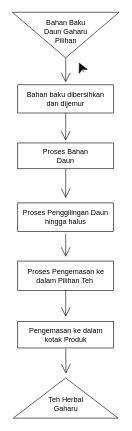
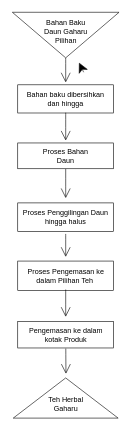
(66, 99) -> (66, 99)
